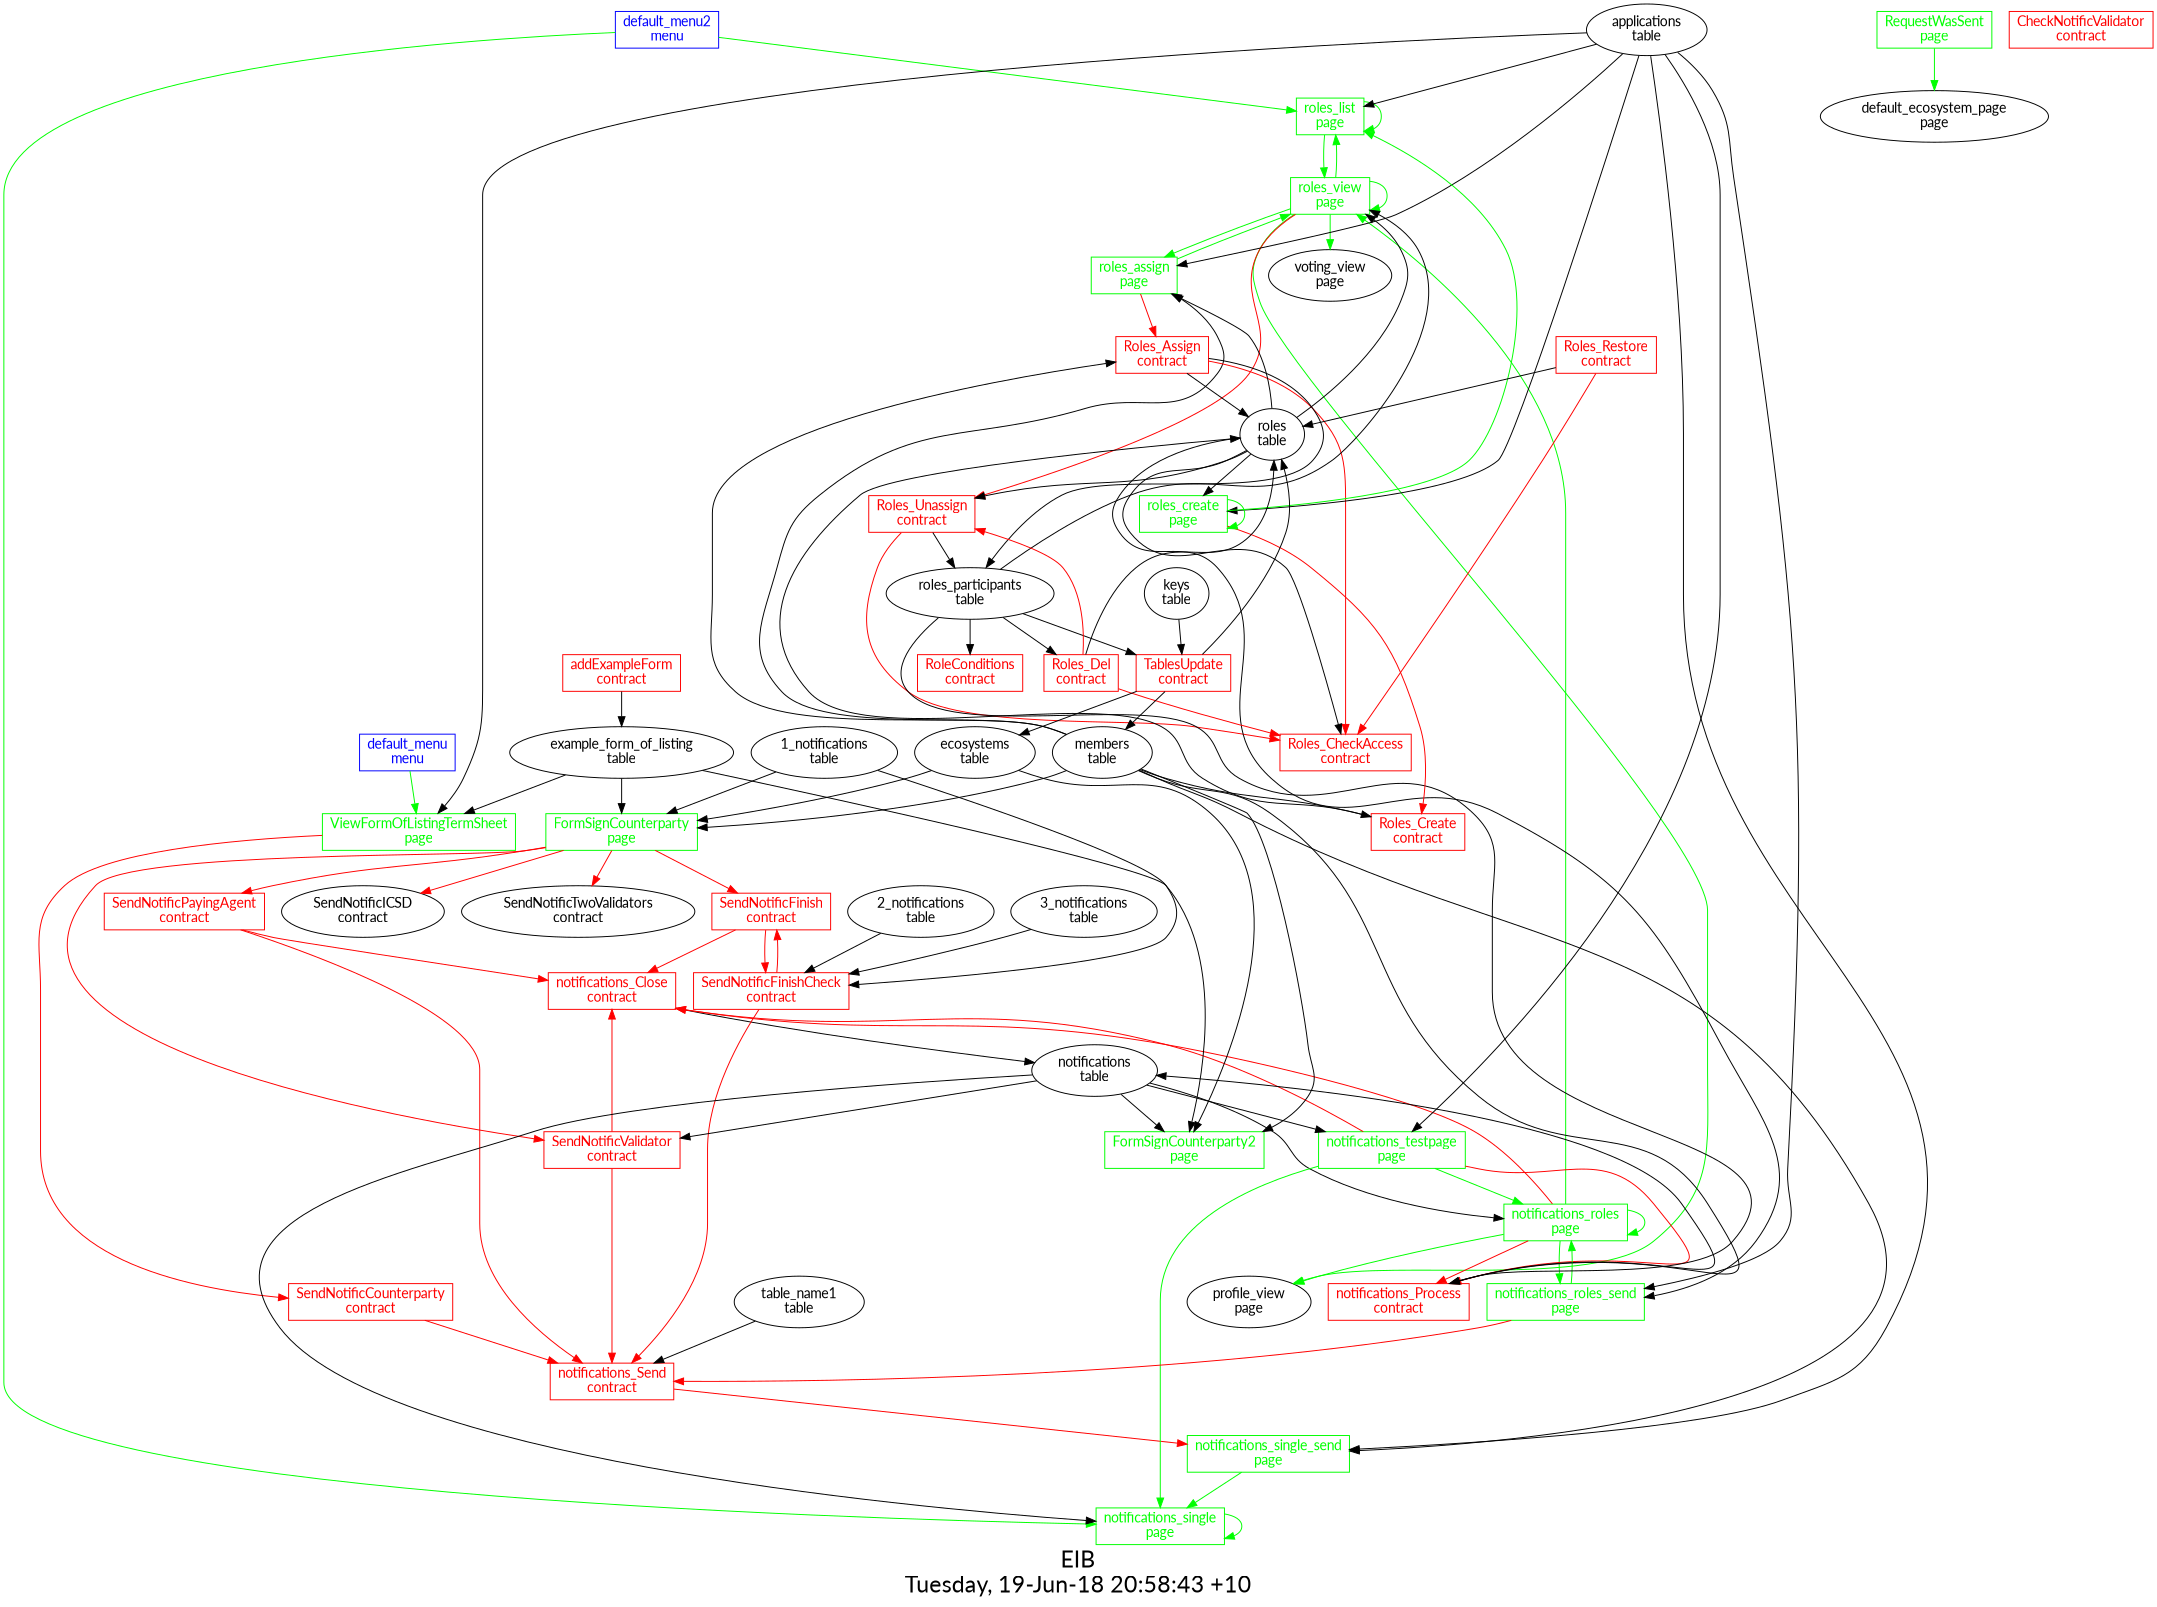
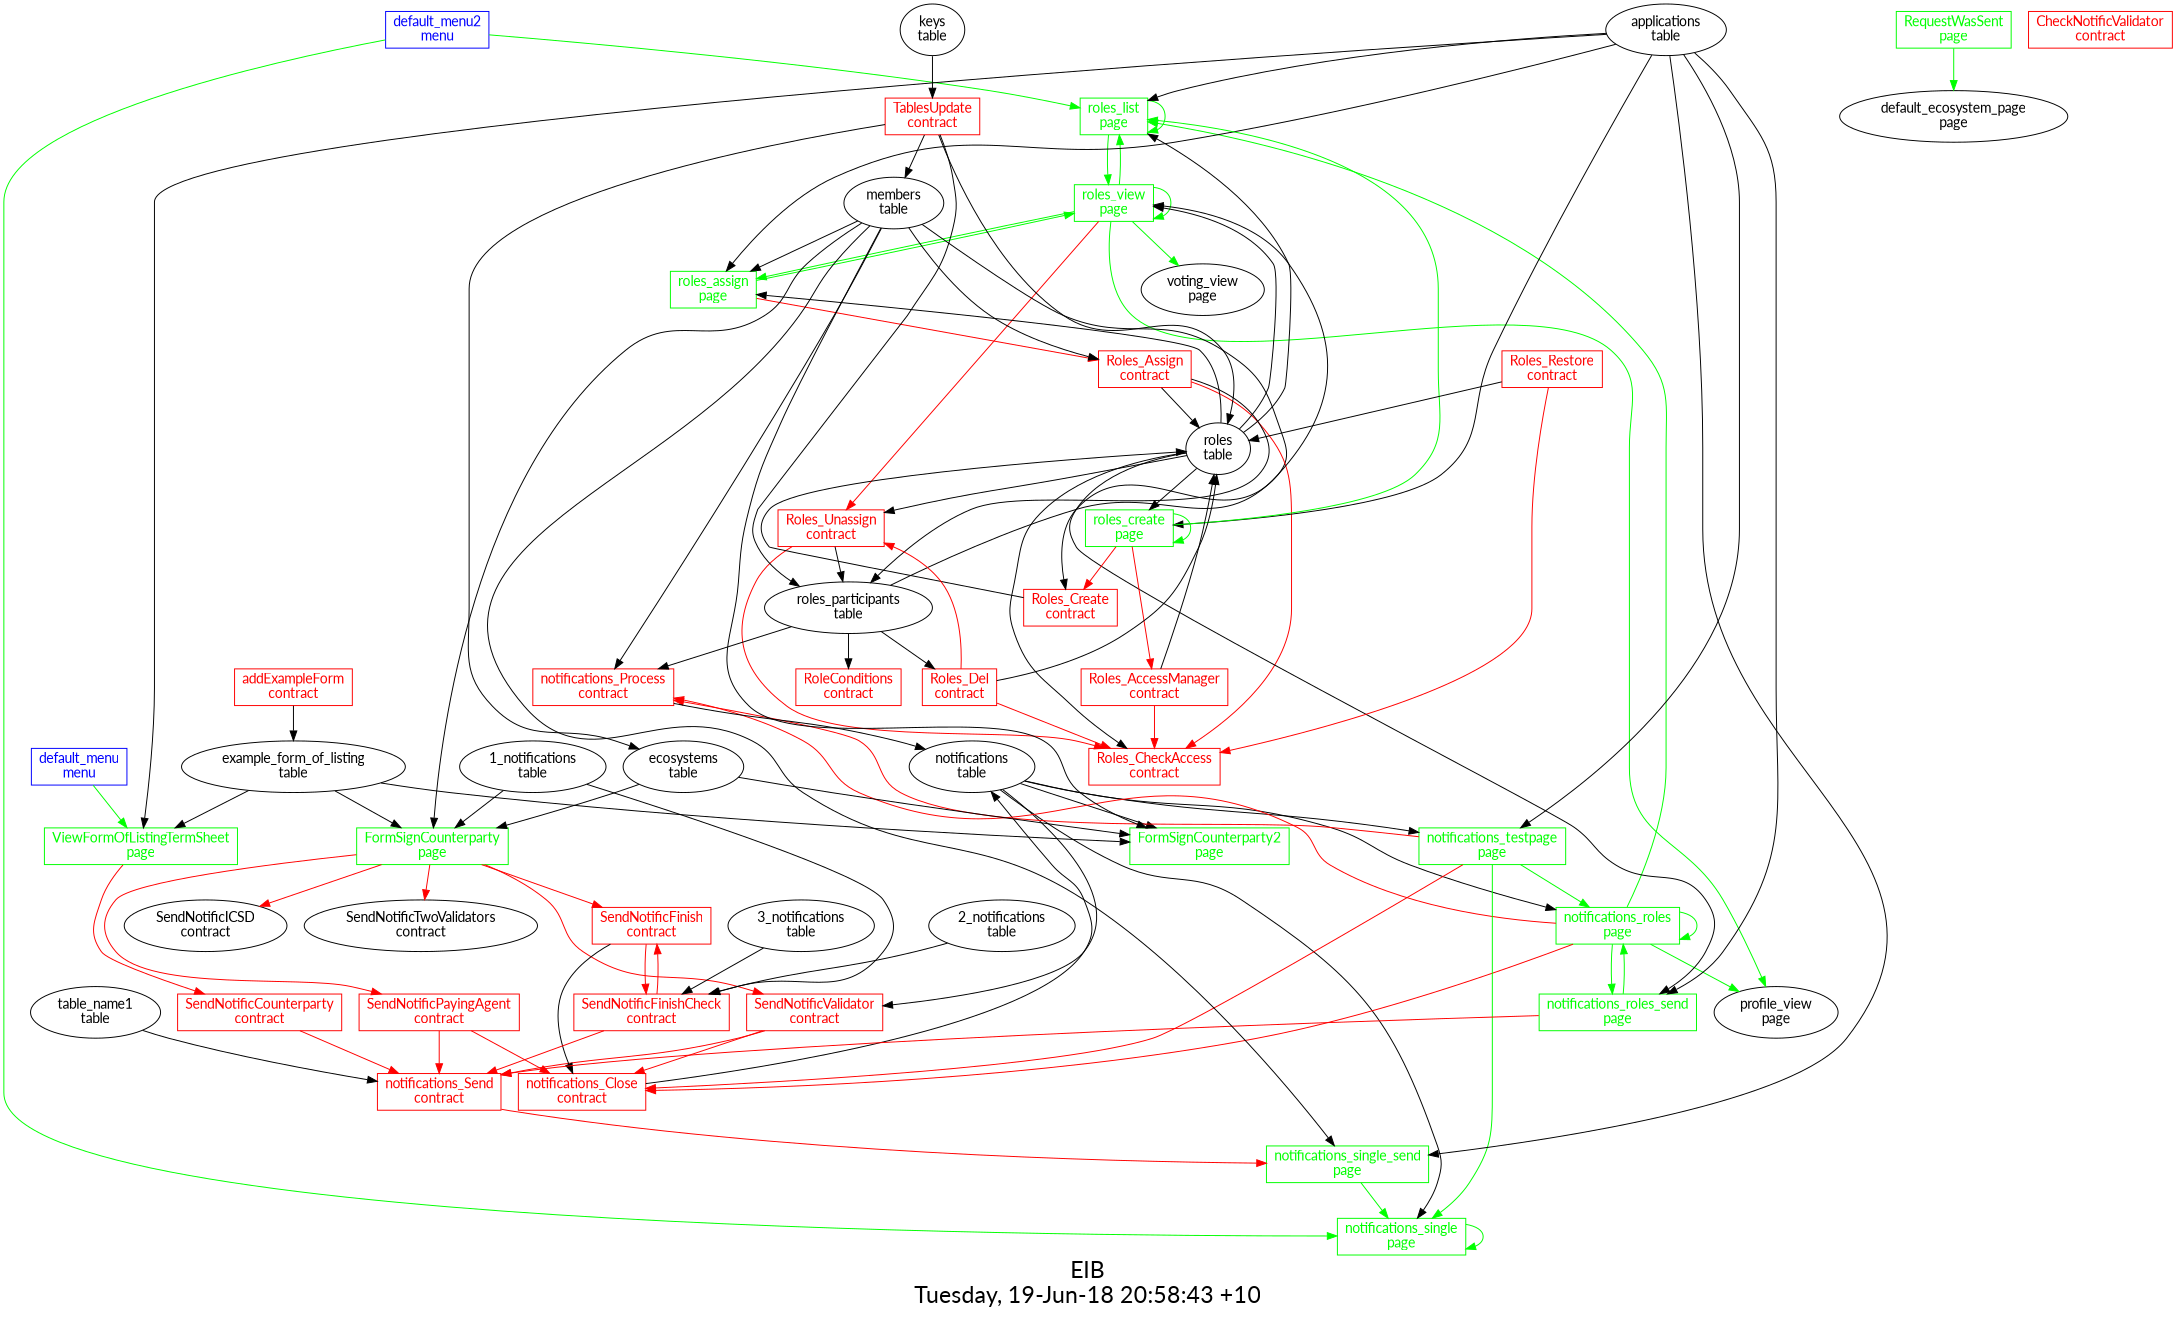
none -> (1291, 283)
(1075, 633) -> (865, 370)
(1566, 675) -> (1650, 360)
none -> (1154, 687)
(696, 949) -> (561, 994)
